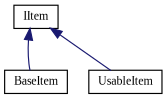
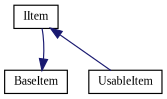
(28, 55) -> (44, 44)
